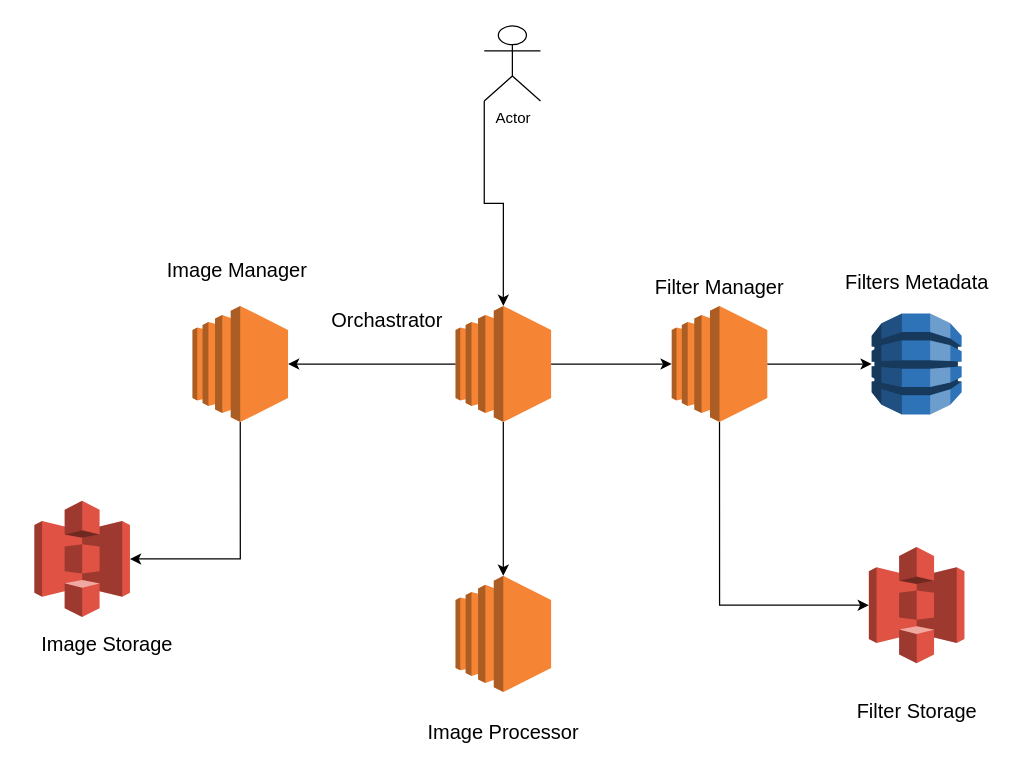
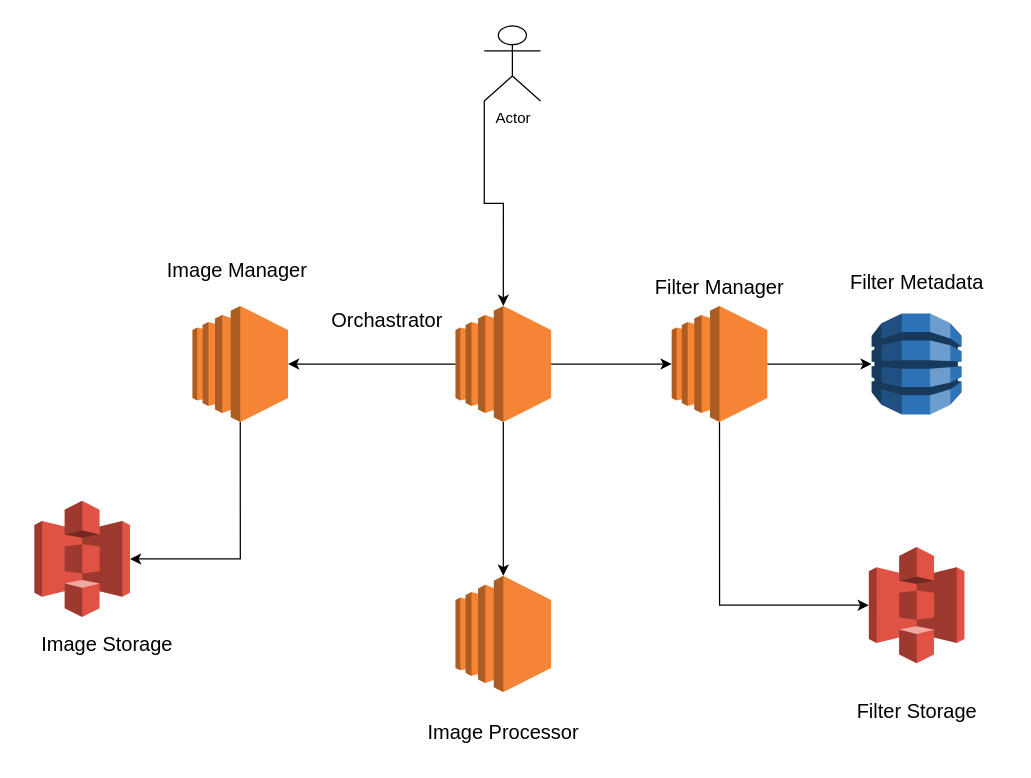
(918, 282) -> (918, 282)
